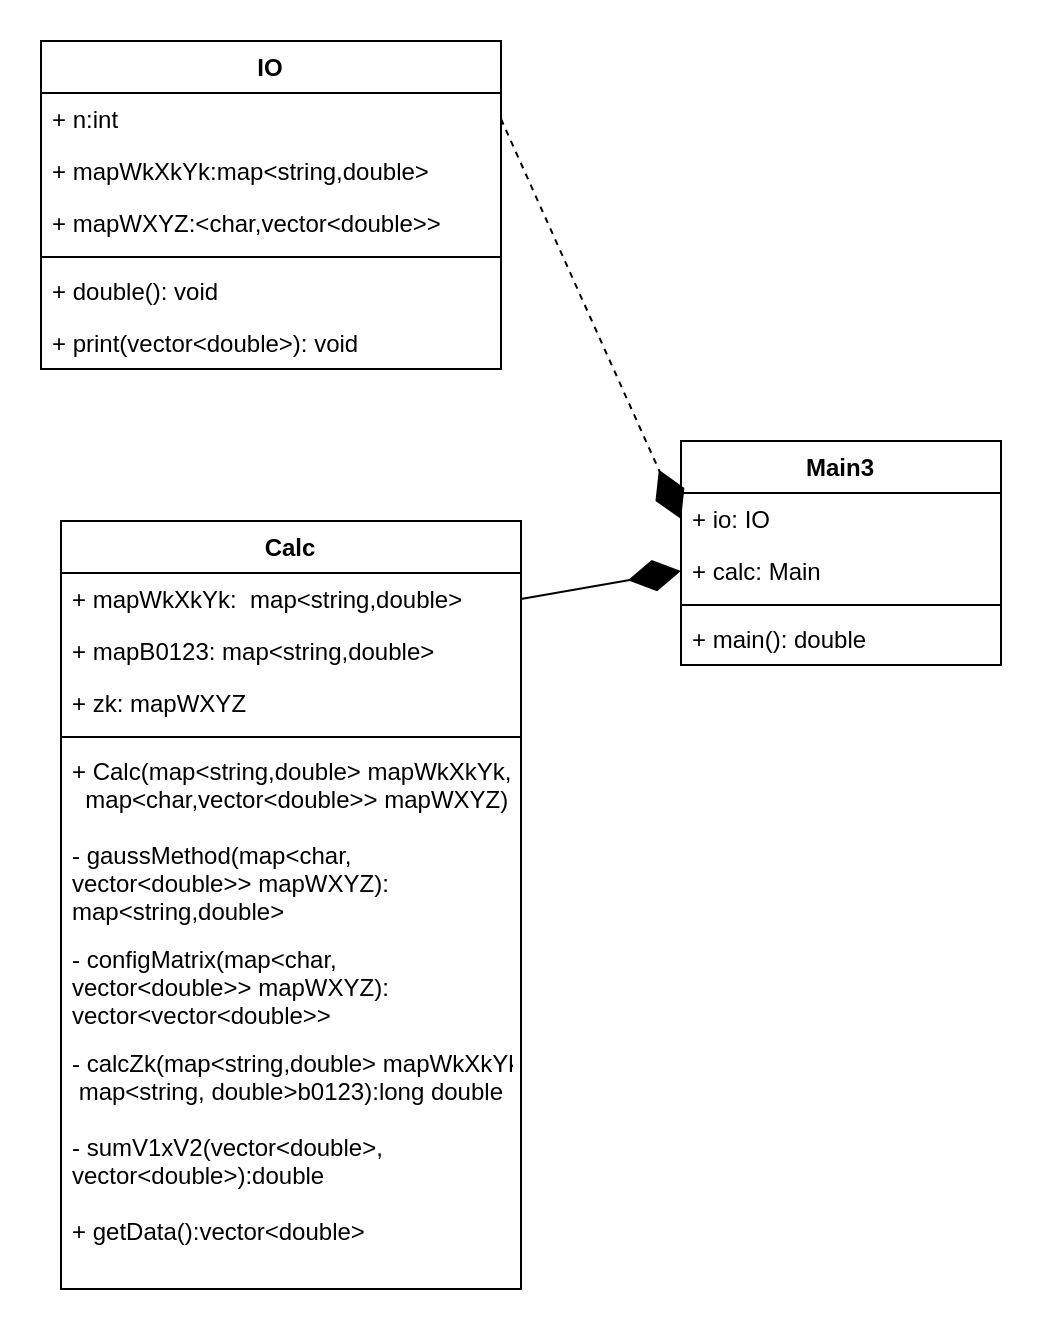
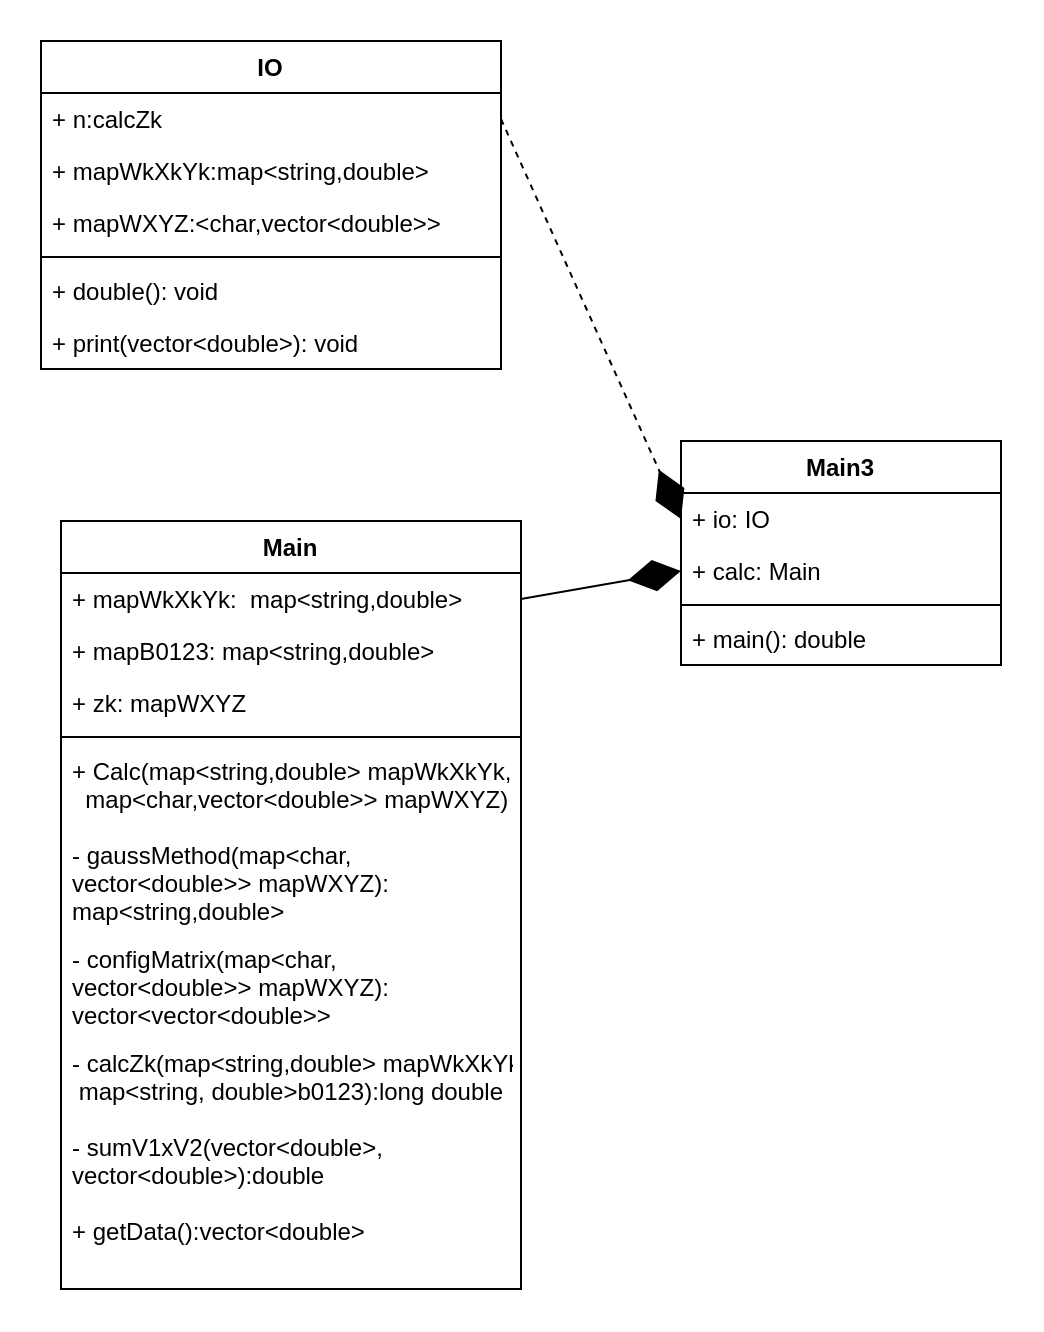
(90, 120) -> (110, 120)
(290, 548) -> (290, 548)
